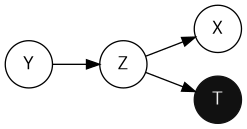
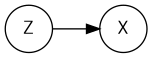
(29, 64) -> none
(218, 100) -> none
